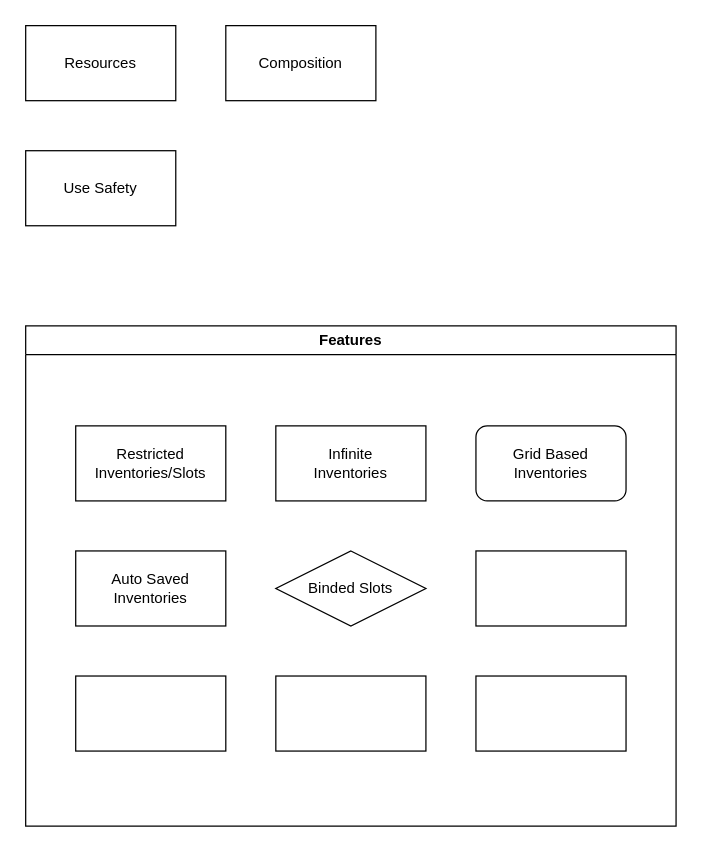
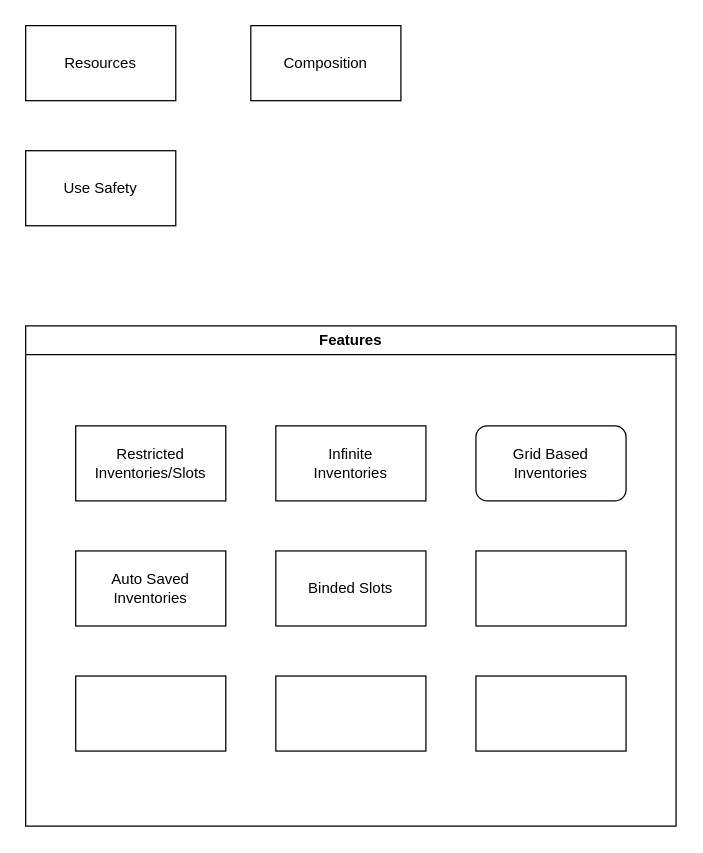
(301, 63) -> (326, 63)
(351, 588) -> (351, 588)
